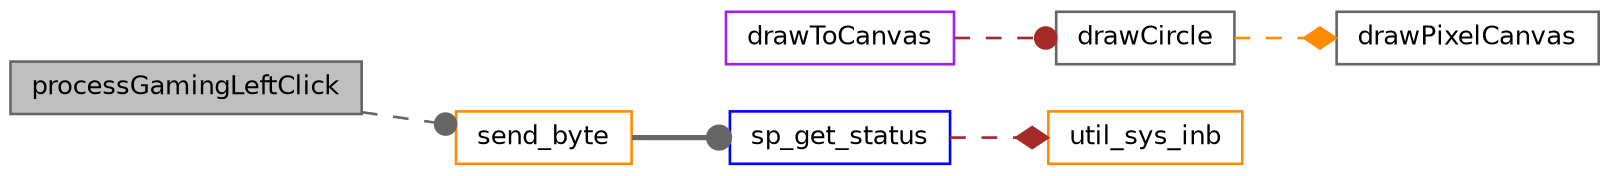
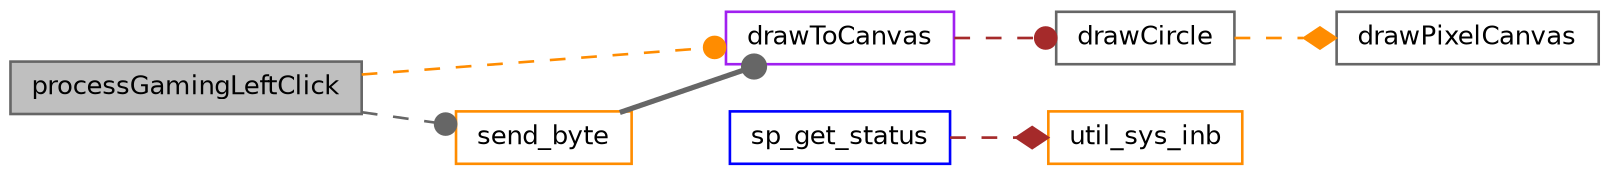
none -> (532, 61)
(670, 138) -> (682, 91)
